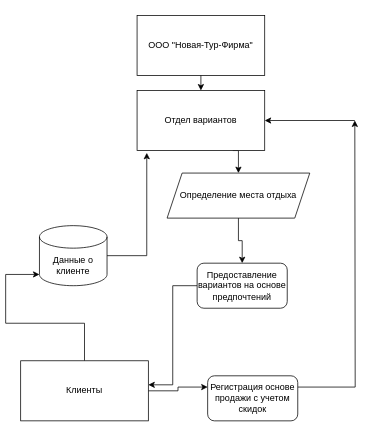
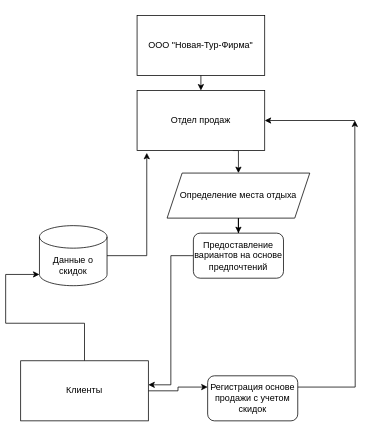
(201, 120) -> (201, 120)
(73, 265) -> (73, 265)
(242, 285) -> (238, 255)
